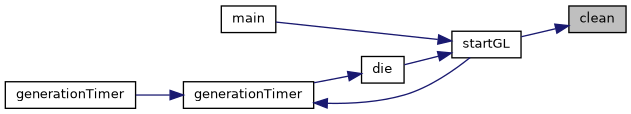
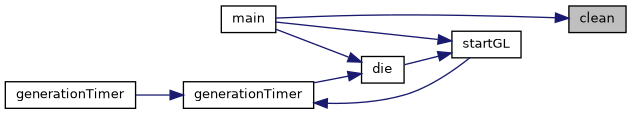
(538, 33) -> (416, 15)
none -> (312, 43)
